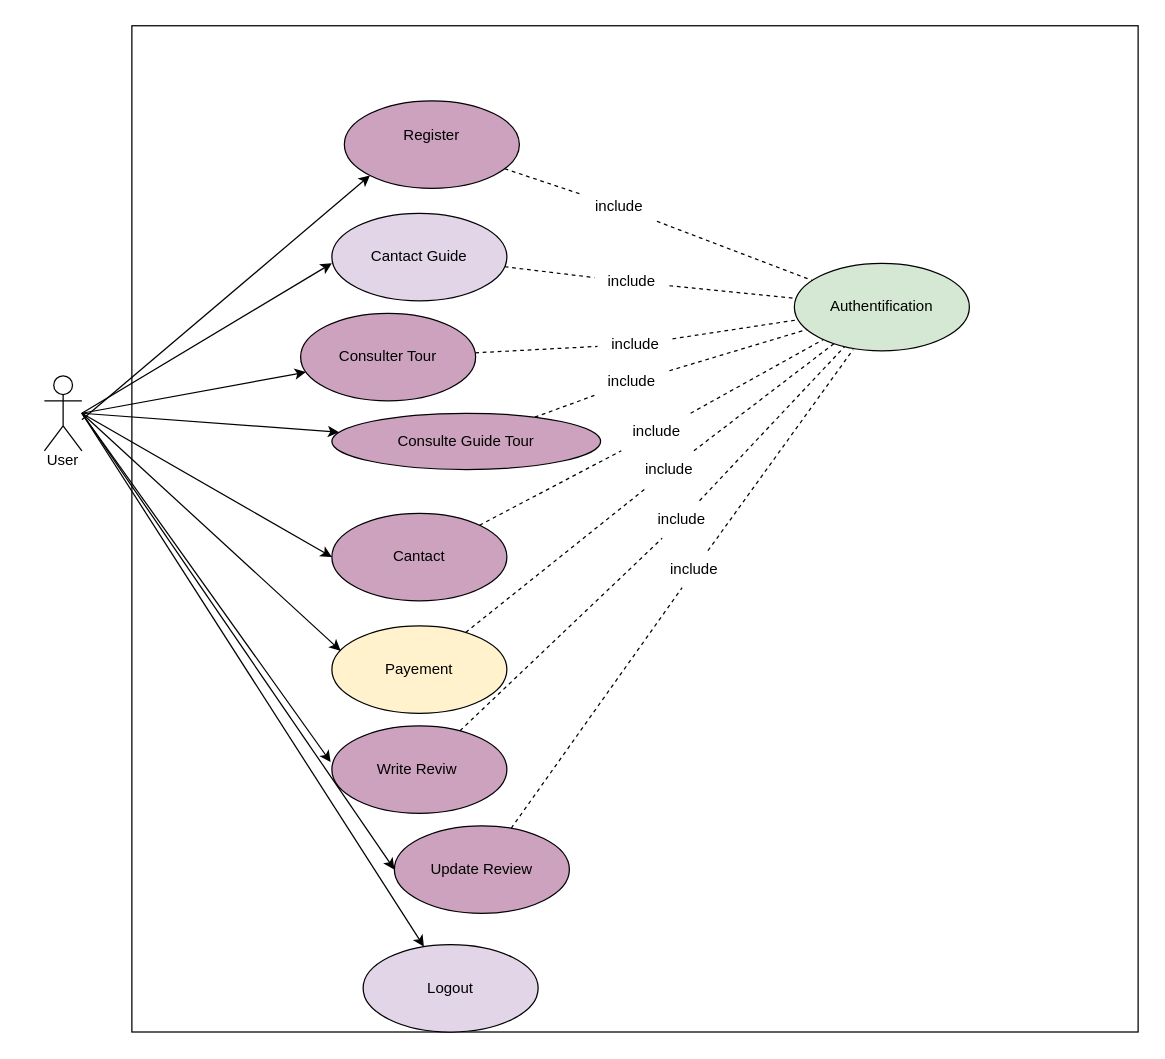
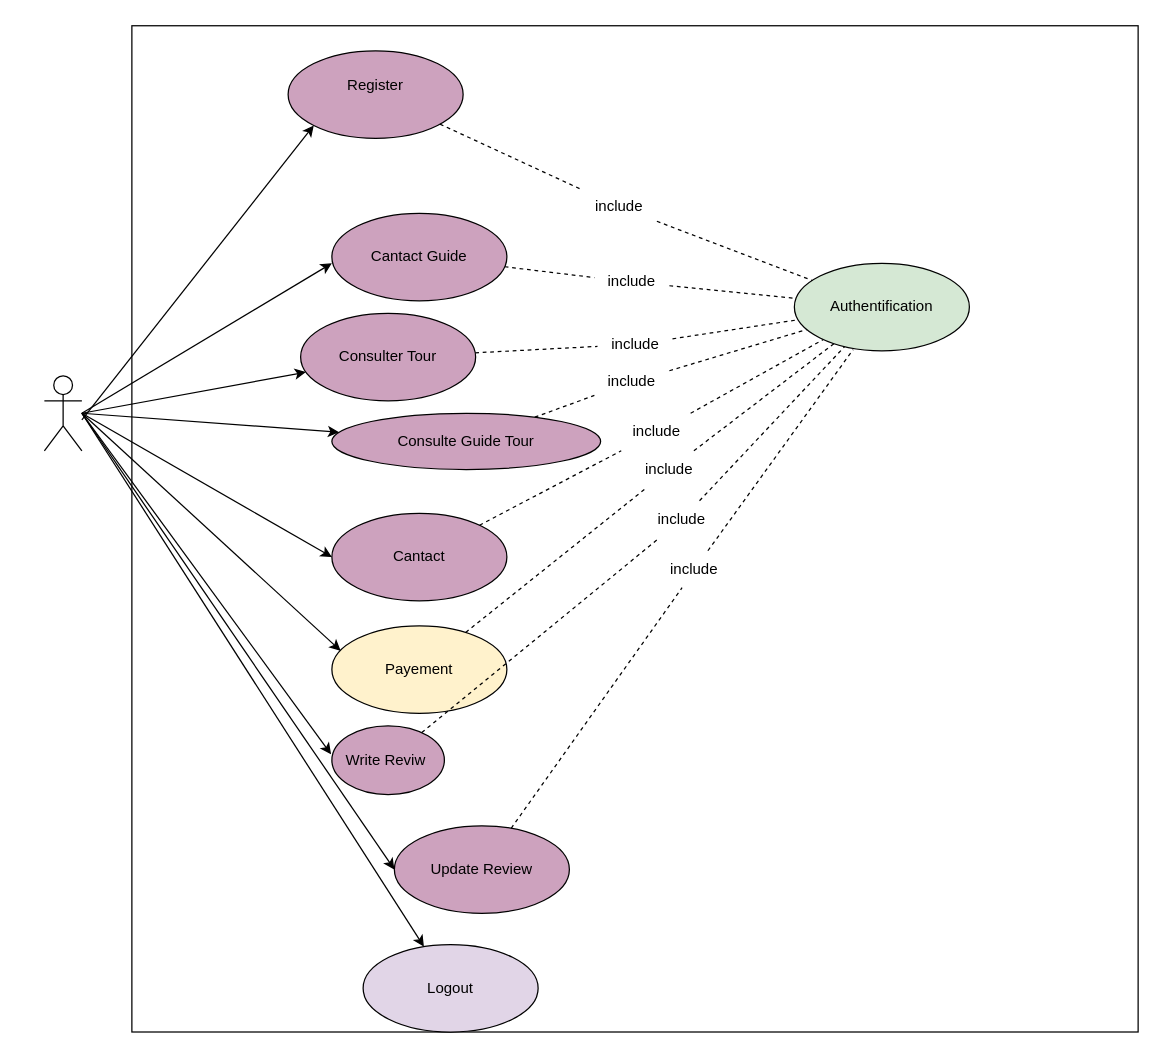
(432, 144) -> (376, 94)
(419, 257) -> (419, 257)
(63, 469) -> none
(419, 769) -> (388, 760)
